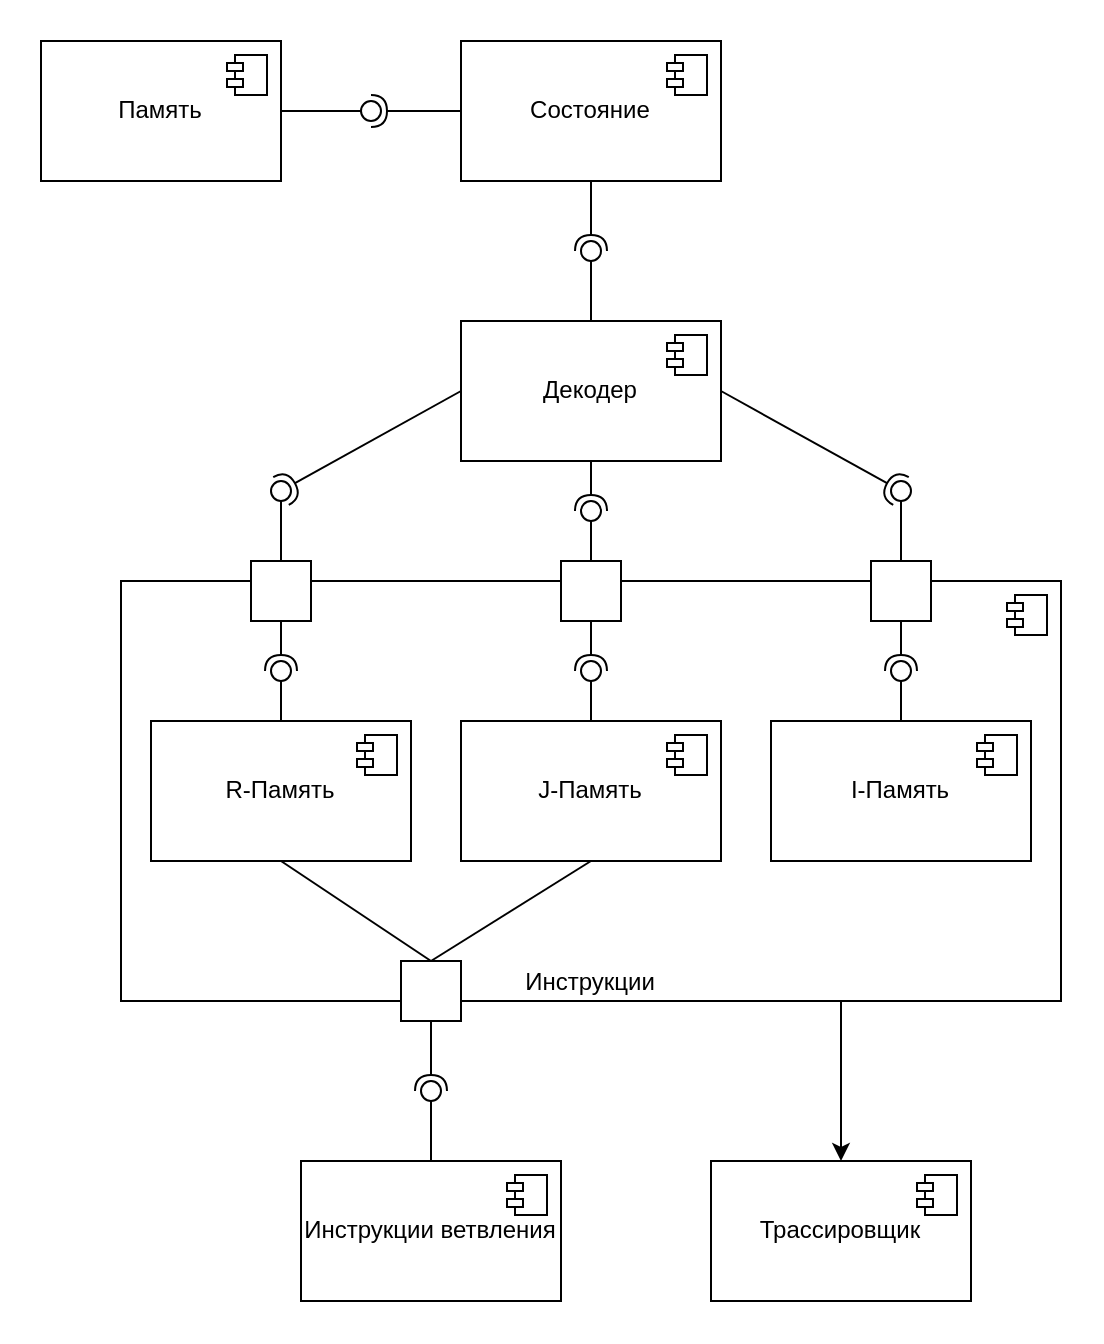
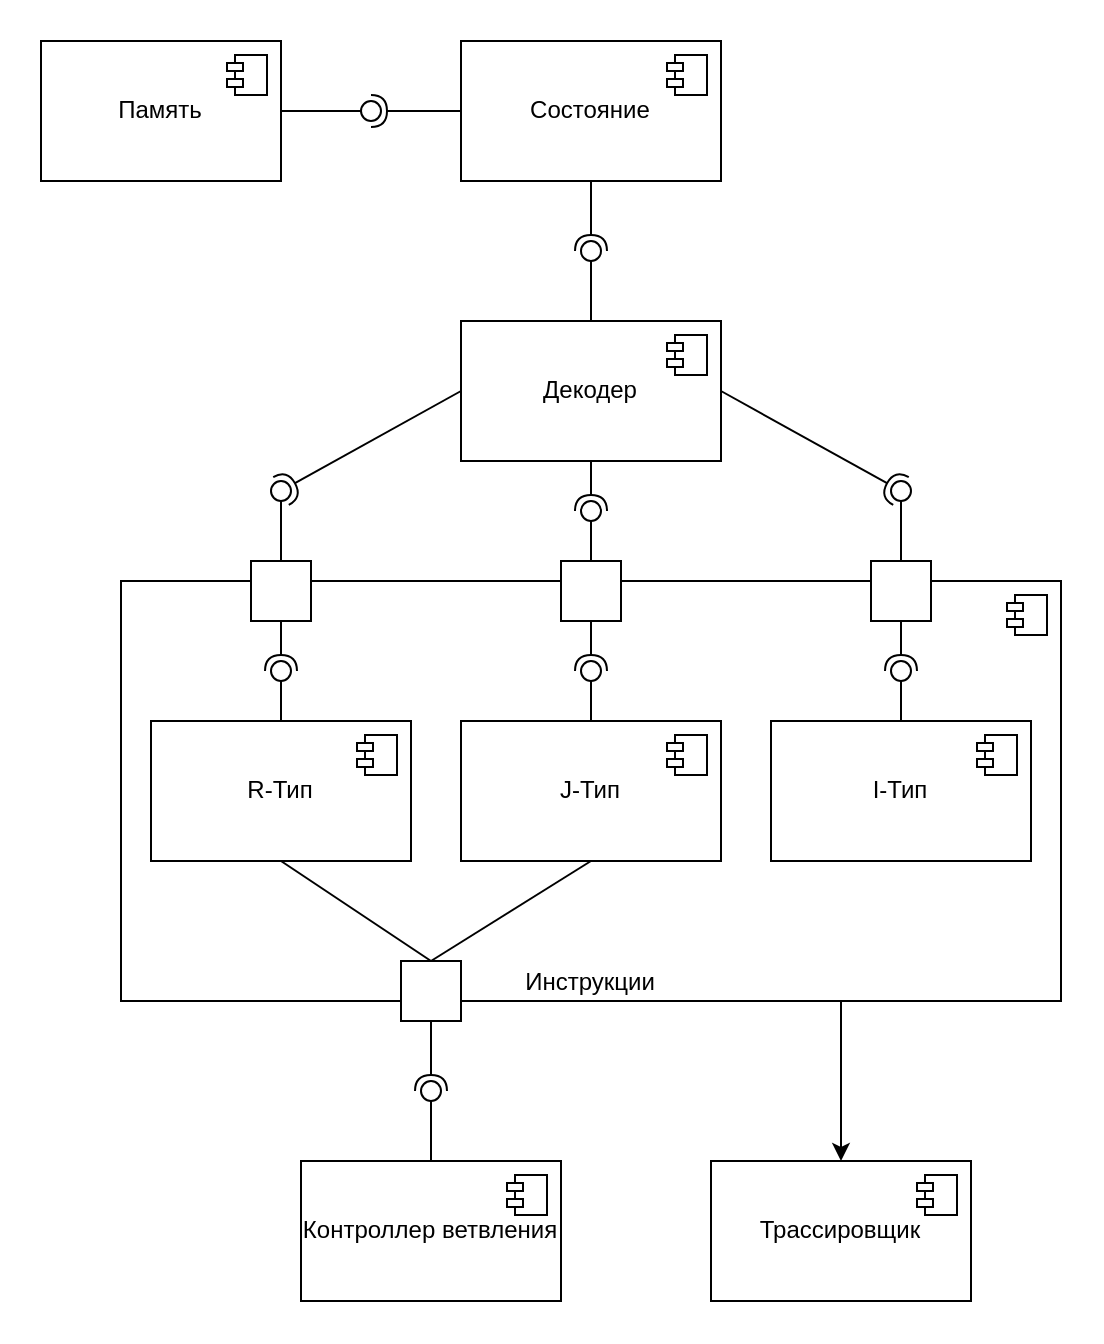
(281, 791) -> (281, 791)
(591, 791) -> (591, 791)
(901, 791) -> (901, 791)
(431, 1231) -> (431, 1231)
